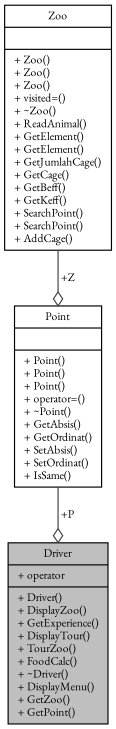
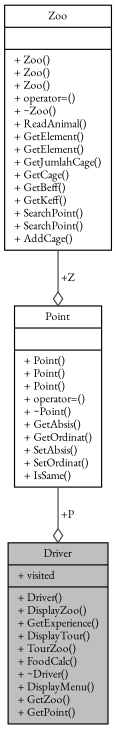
(40, 98) -> (45, 98)
(41, 575) -> (37, 575)
